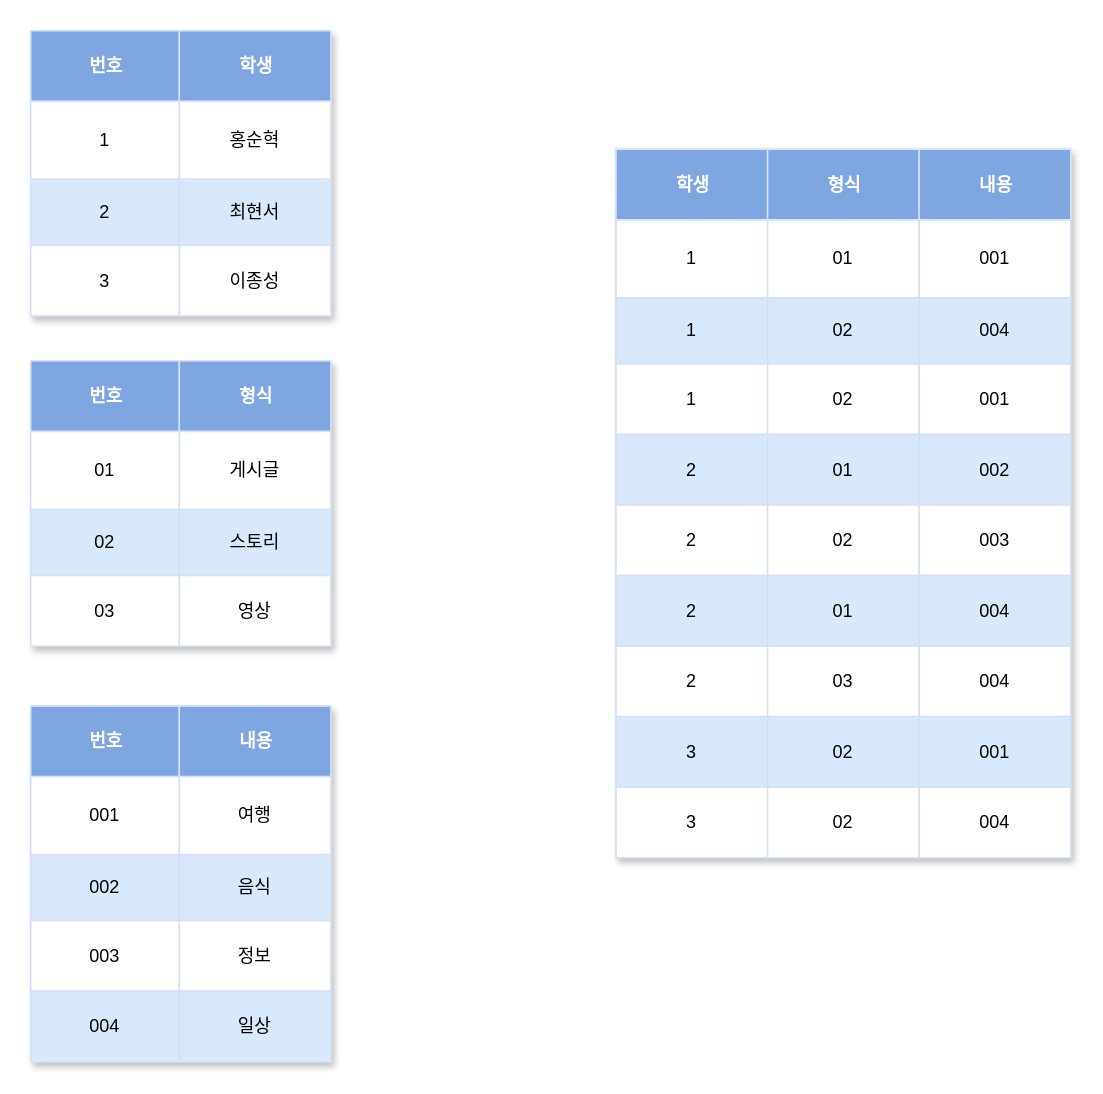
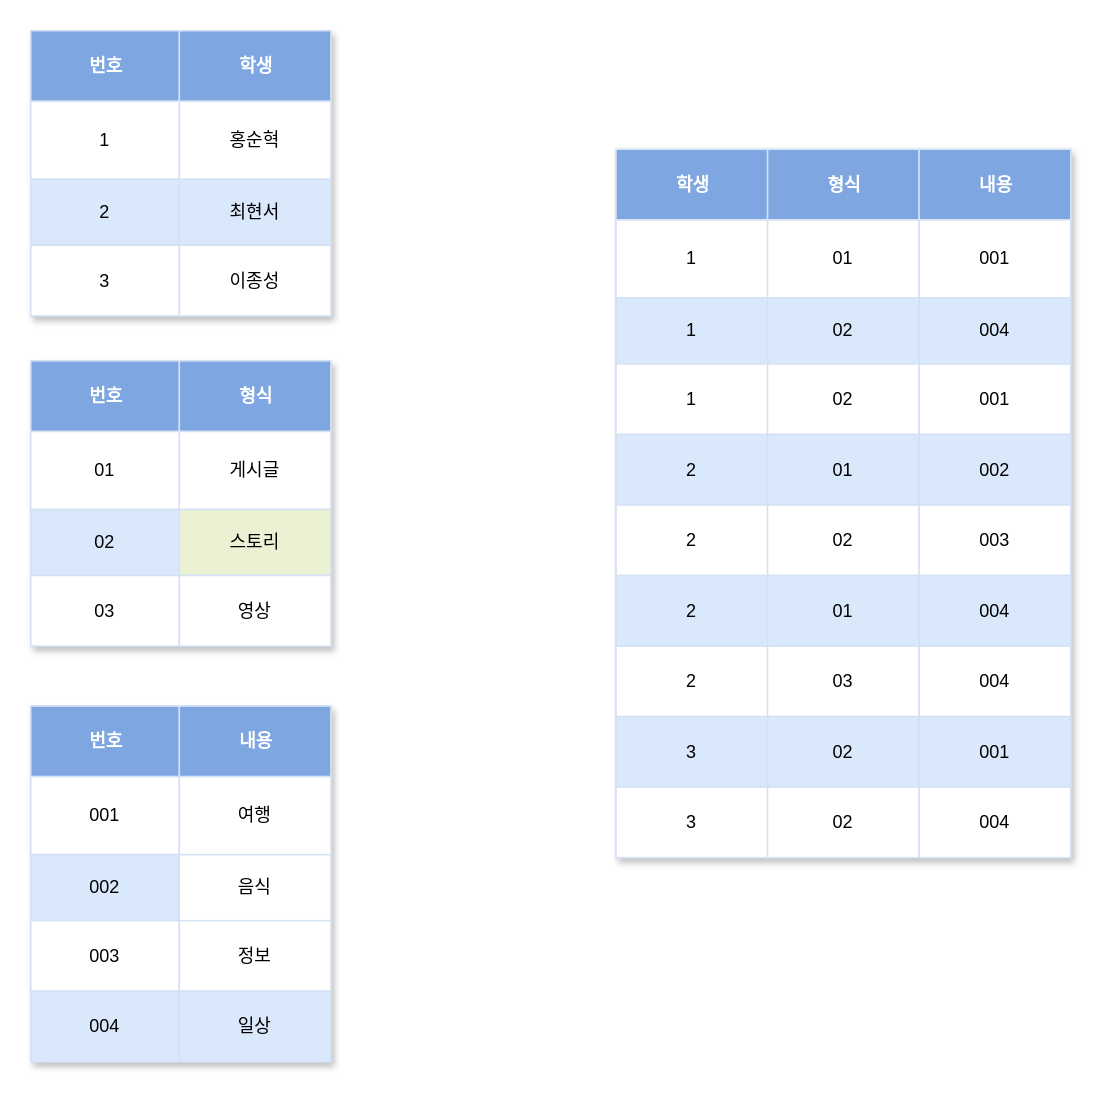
(255, 542) -> (255, 542)
(255, 887) -> (255, 887)
